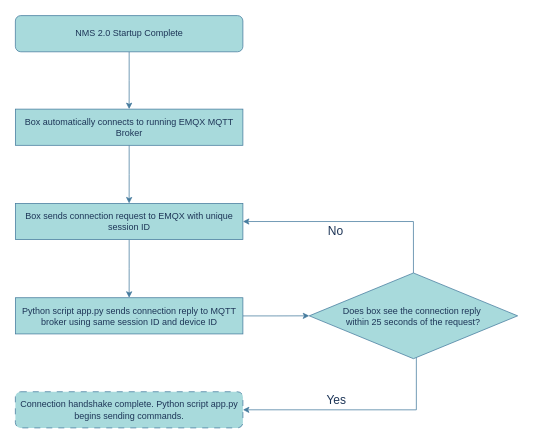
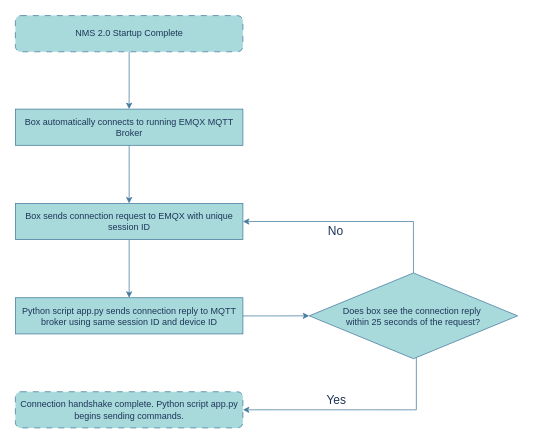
(129, 33) -> (129, 33)
